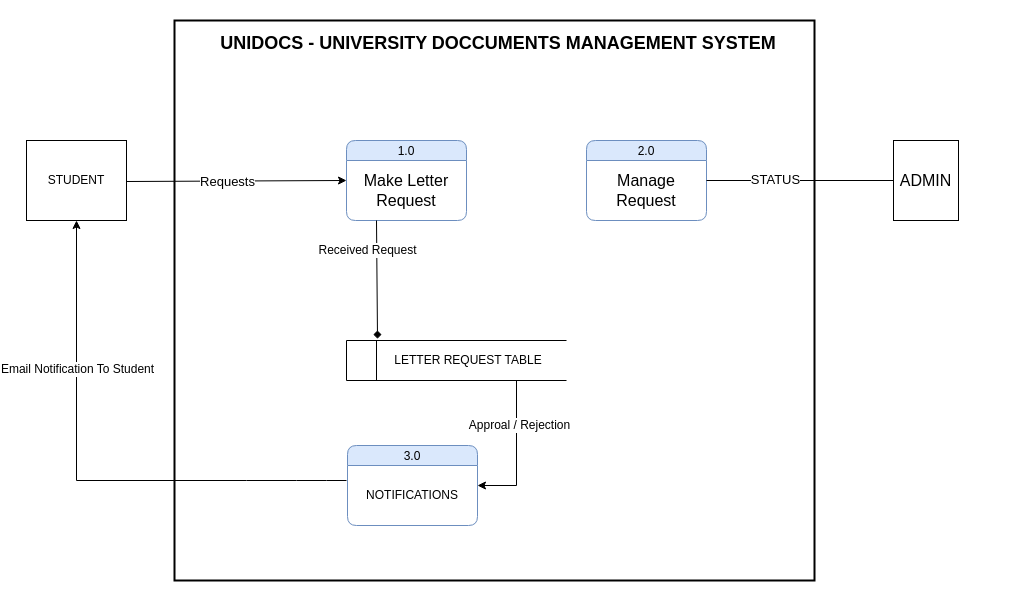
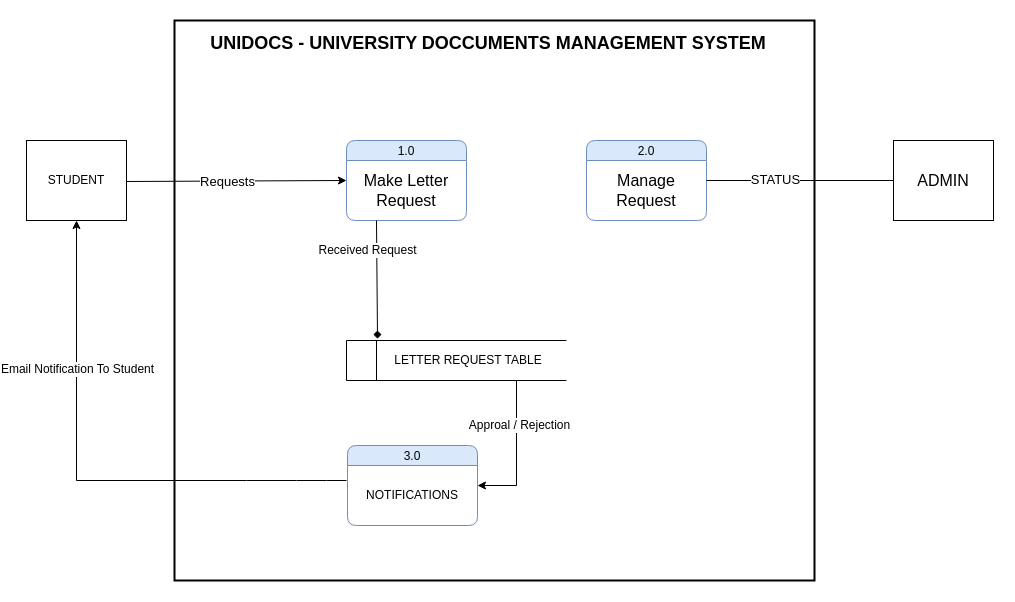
(499, 44) -> (489, 44)
(926, 181) -> (944, 181)
